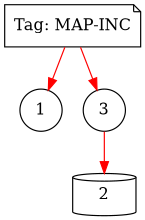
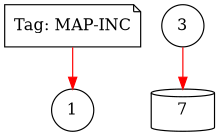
(87, 63) -> none
(104, 195) -> (183, 110)
